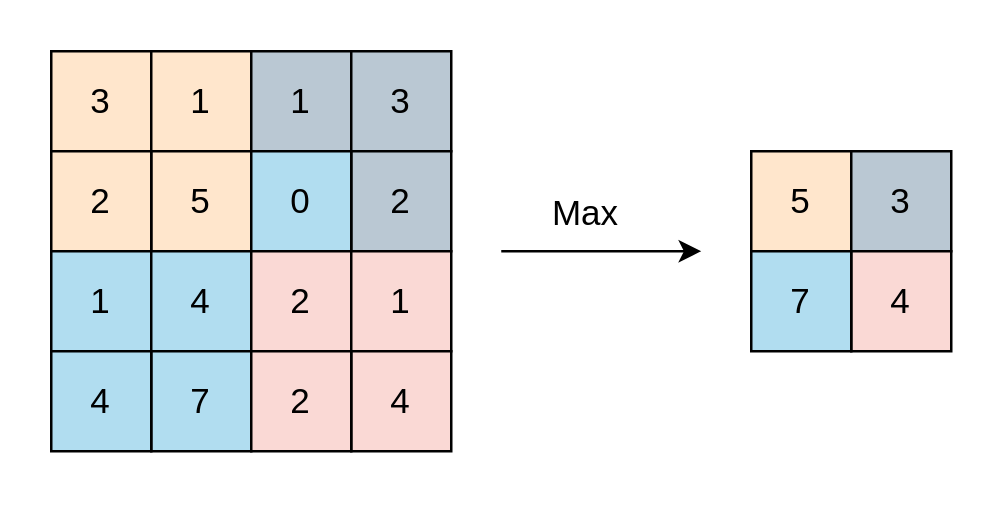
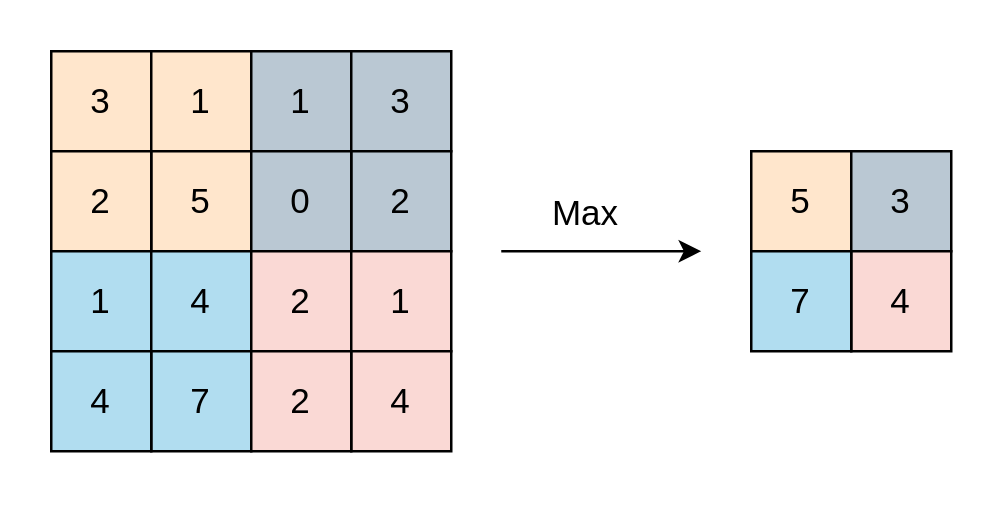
(301, 201) -> (301, 201)
